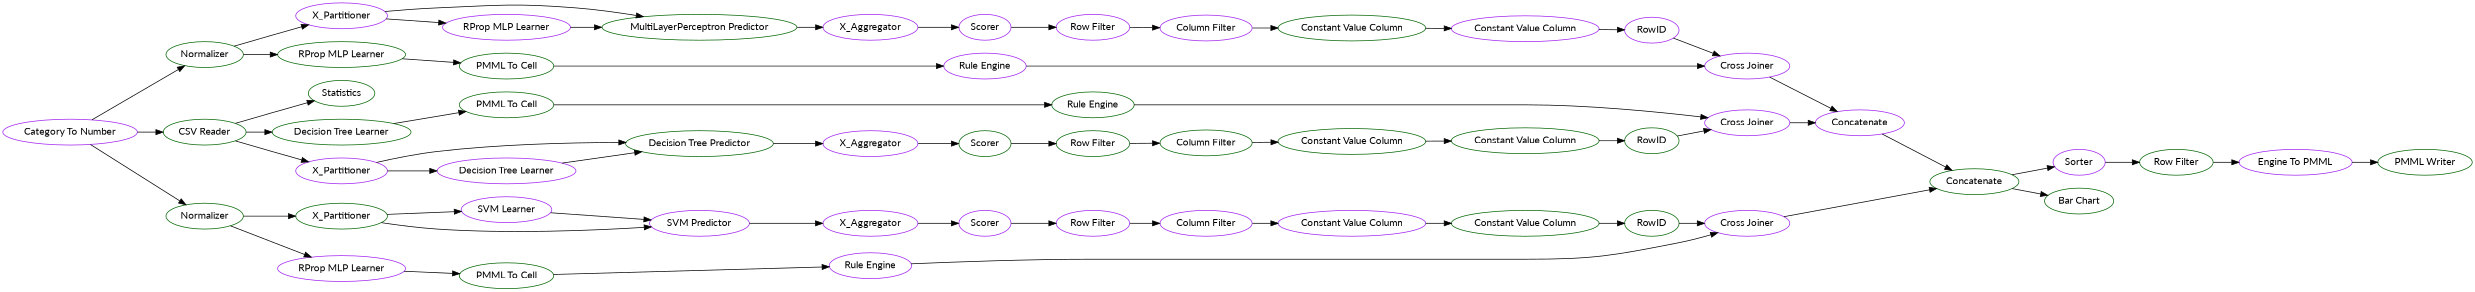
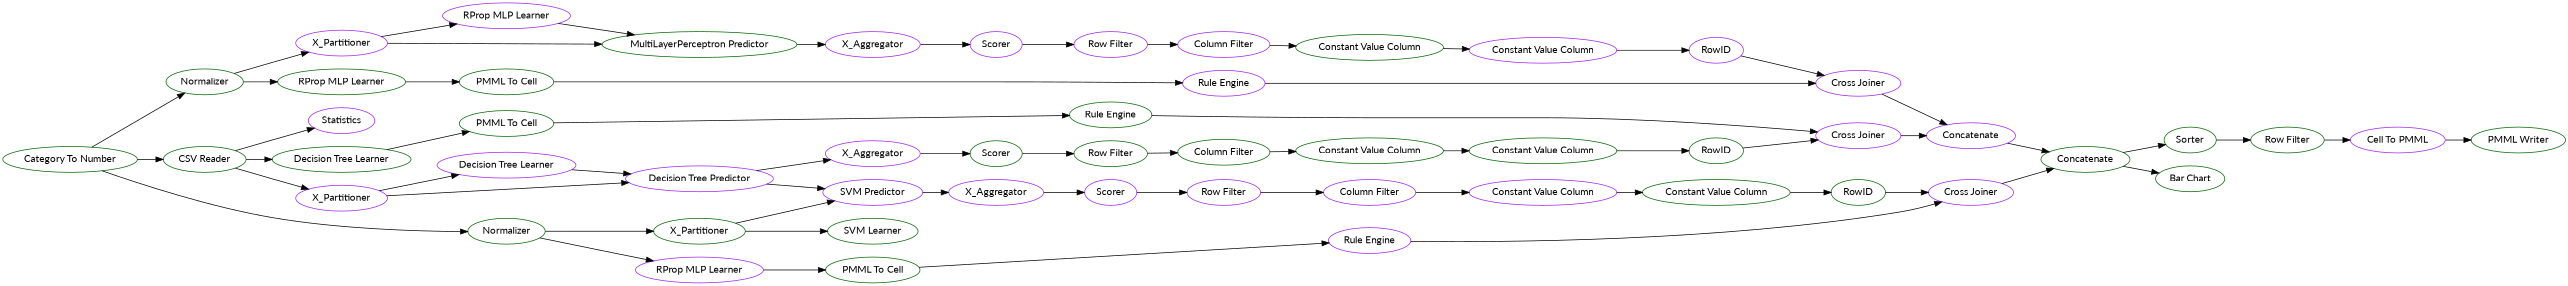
(342, 93) -> (342, 121)
(70, 132) -> (70, 159)
(699, 144) -> (699, 179)
(2079, 162) -> (2190, 140)
(2296, 162) -> (2398, 140)
(507, 210) -> (873, 231)
(597, 216) -> (792, 186)
